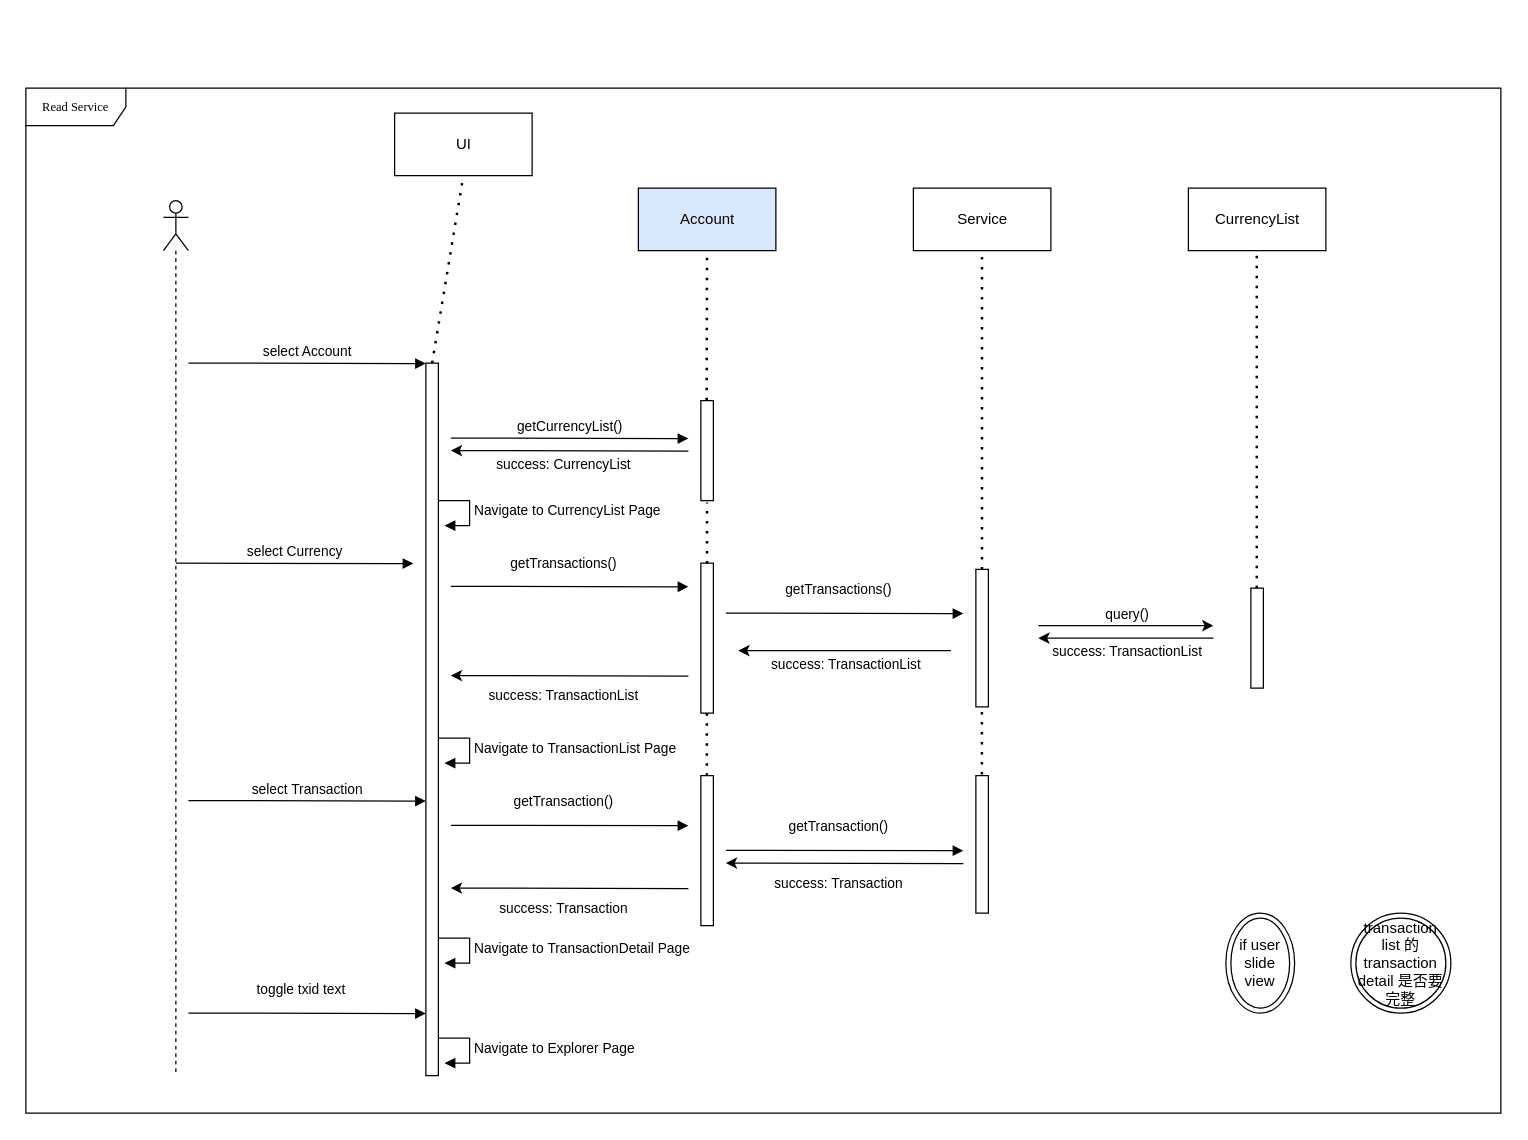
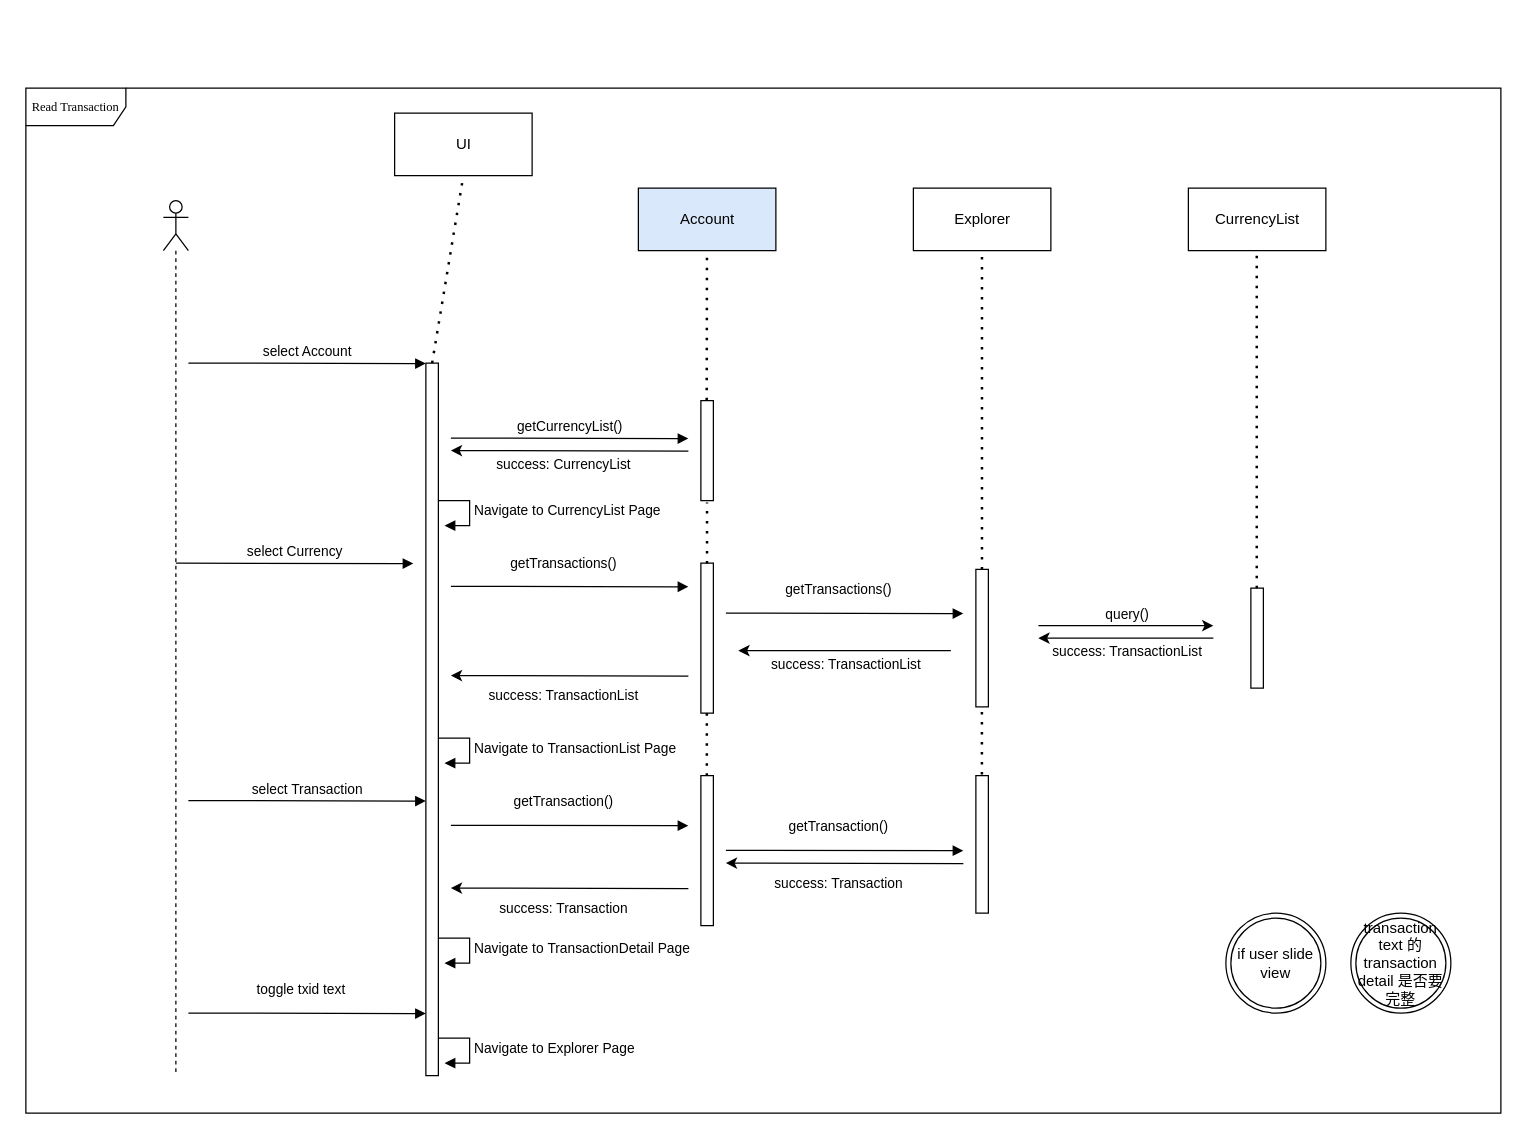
(76, 107) -> (76, 107)
(983, 219) -> (983, 219)
(1260, 963) -> (1276, 963)
(1401, 963) -> (1401, 963)
